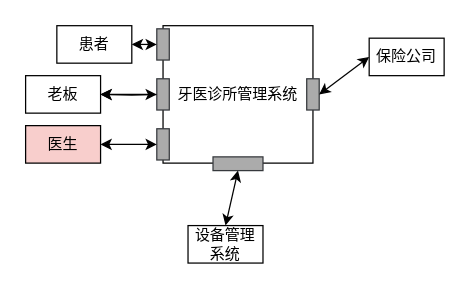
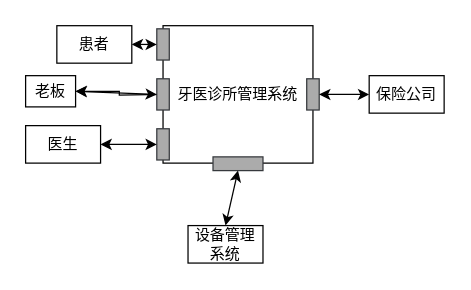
(407, 57) -> (407, 94)
(63, 94) -> (51, 91)
(63, 144) -> (63, 144)
